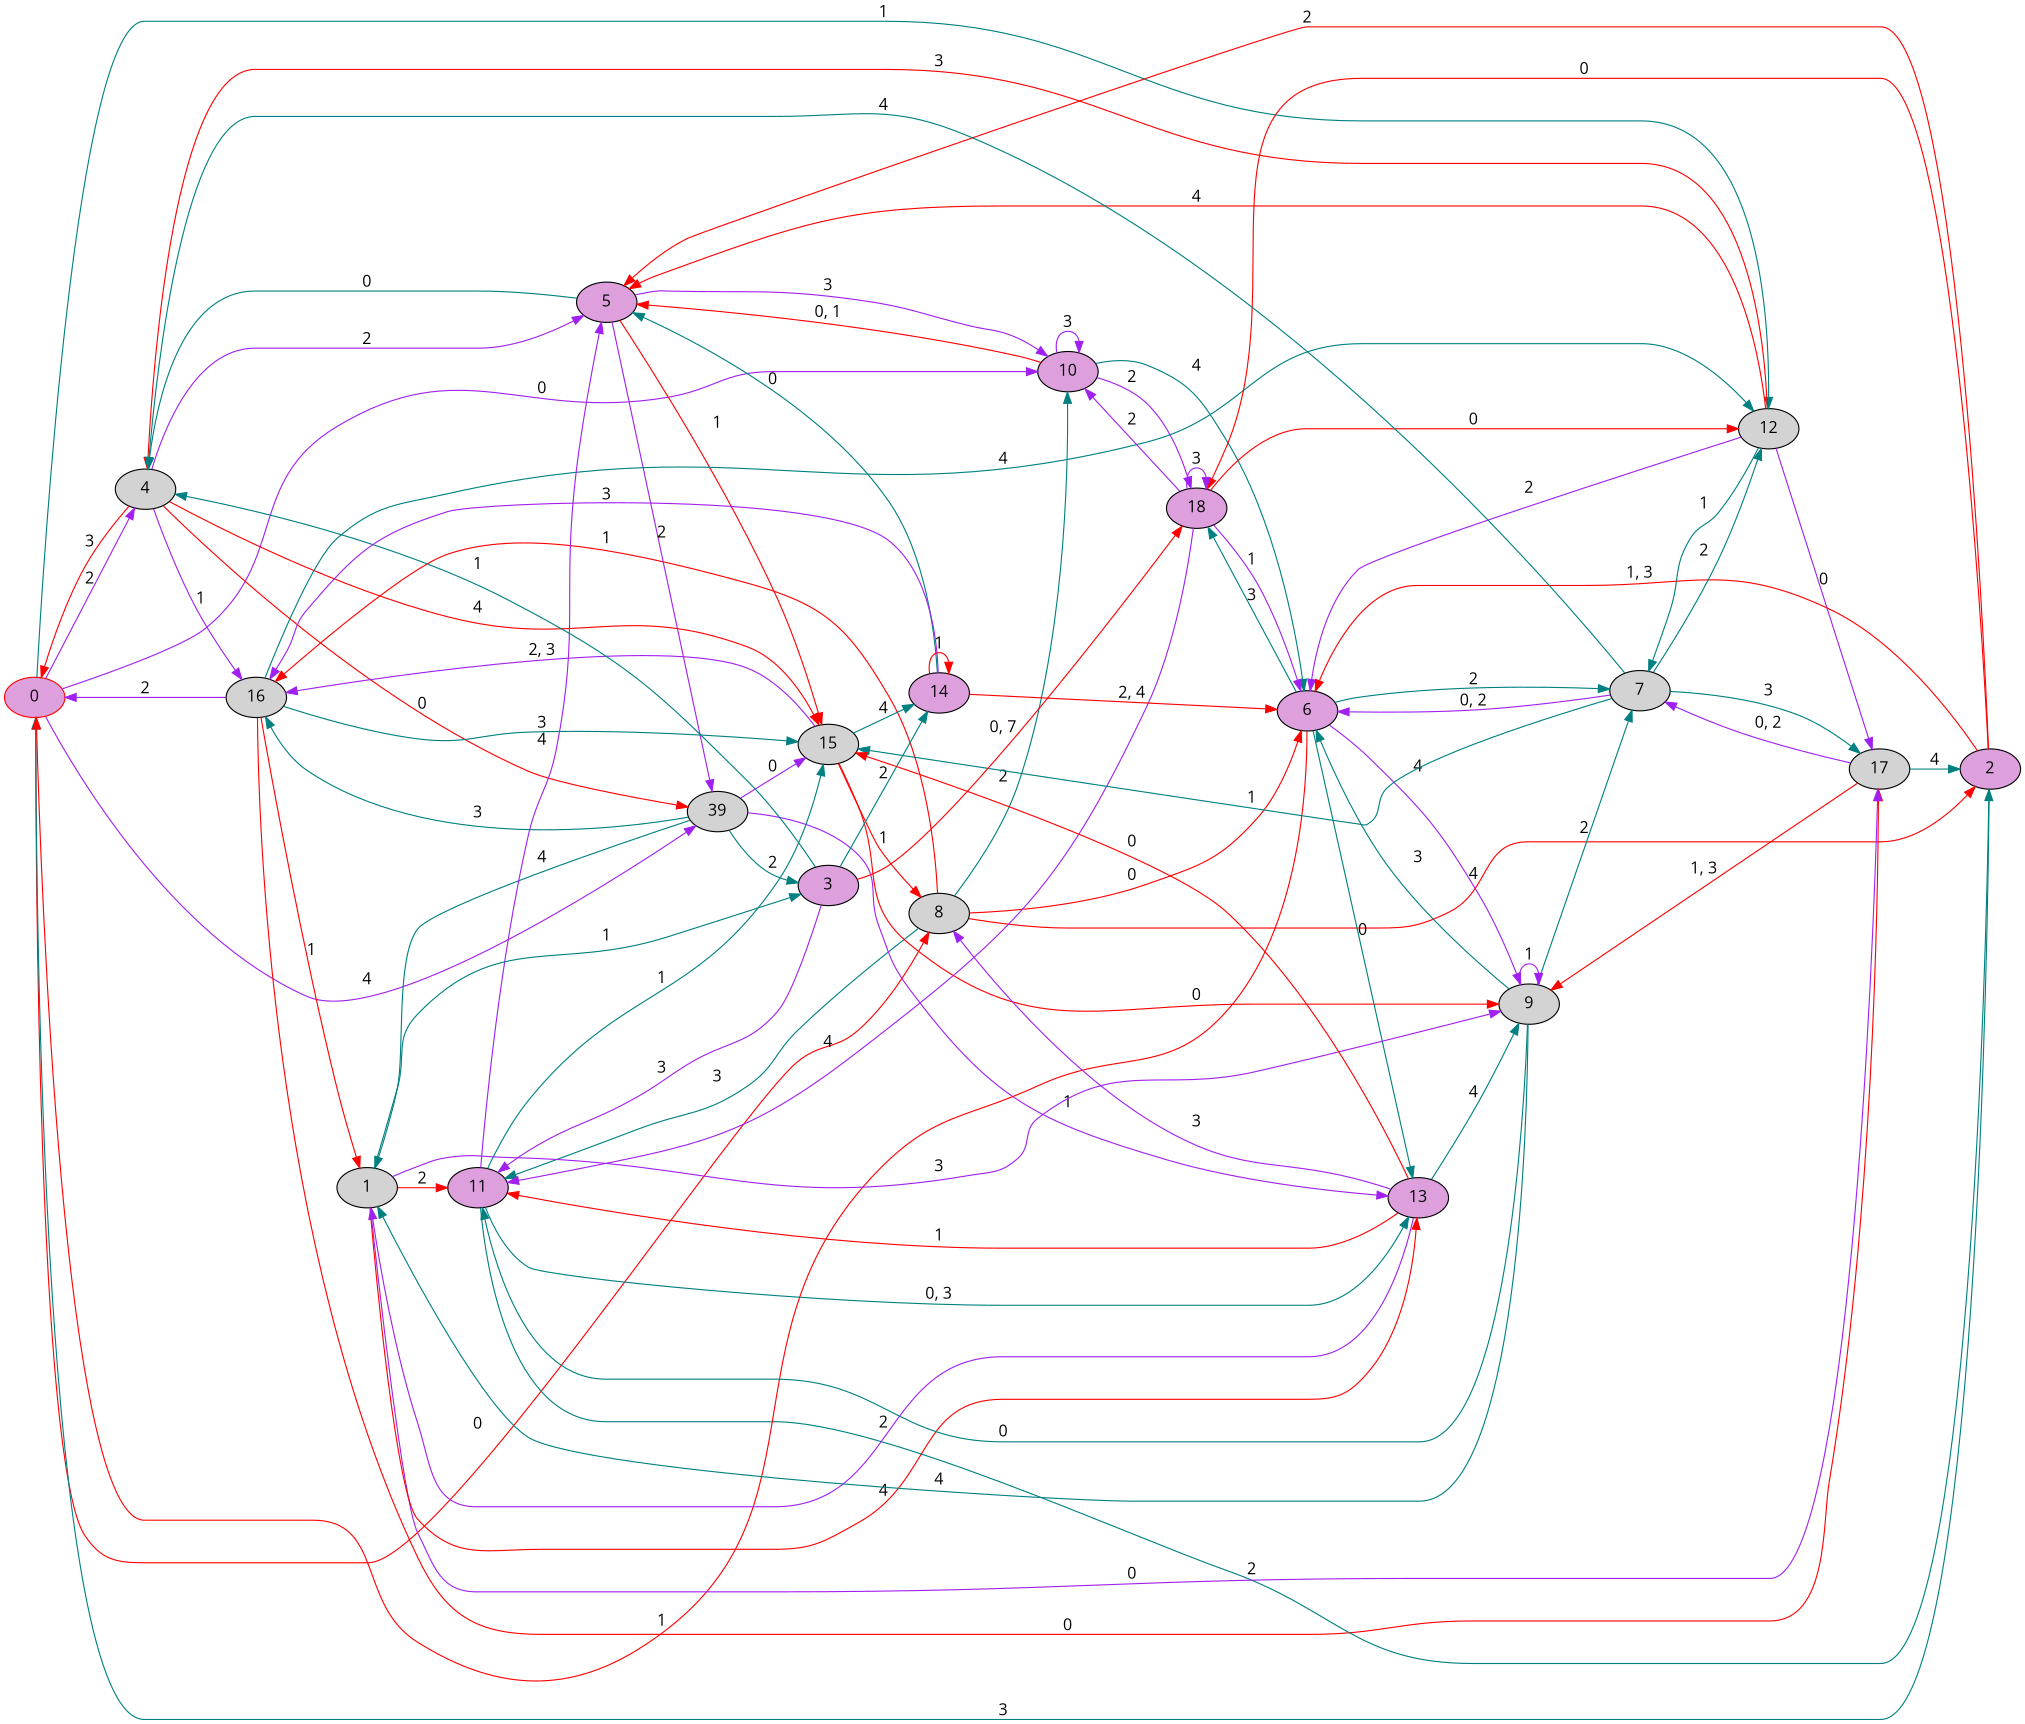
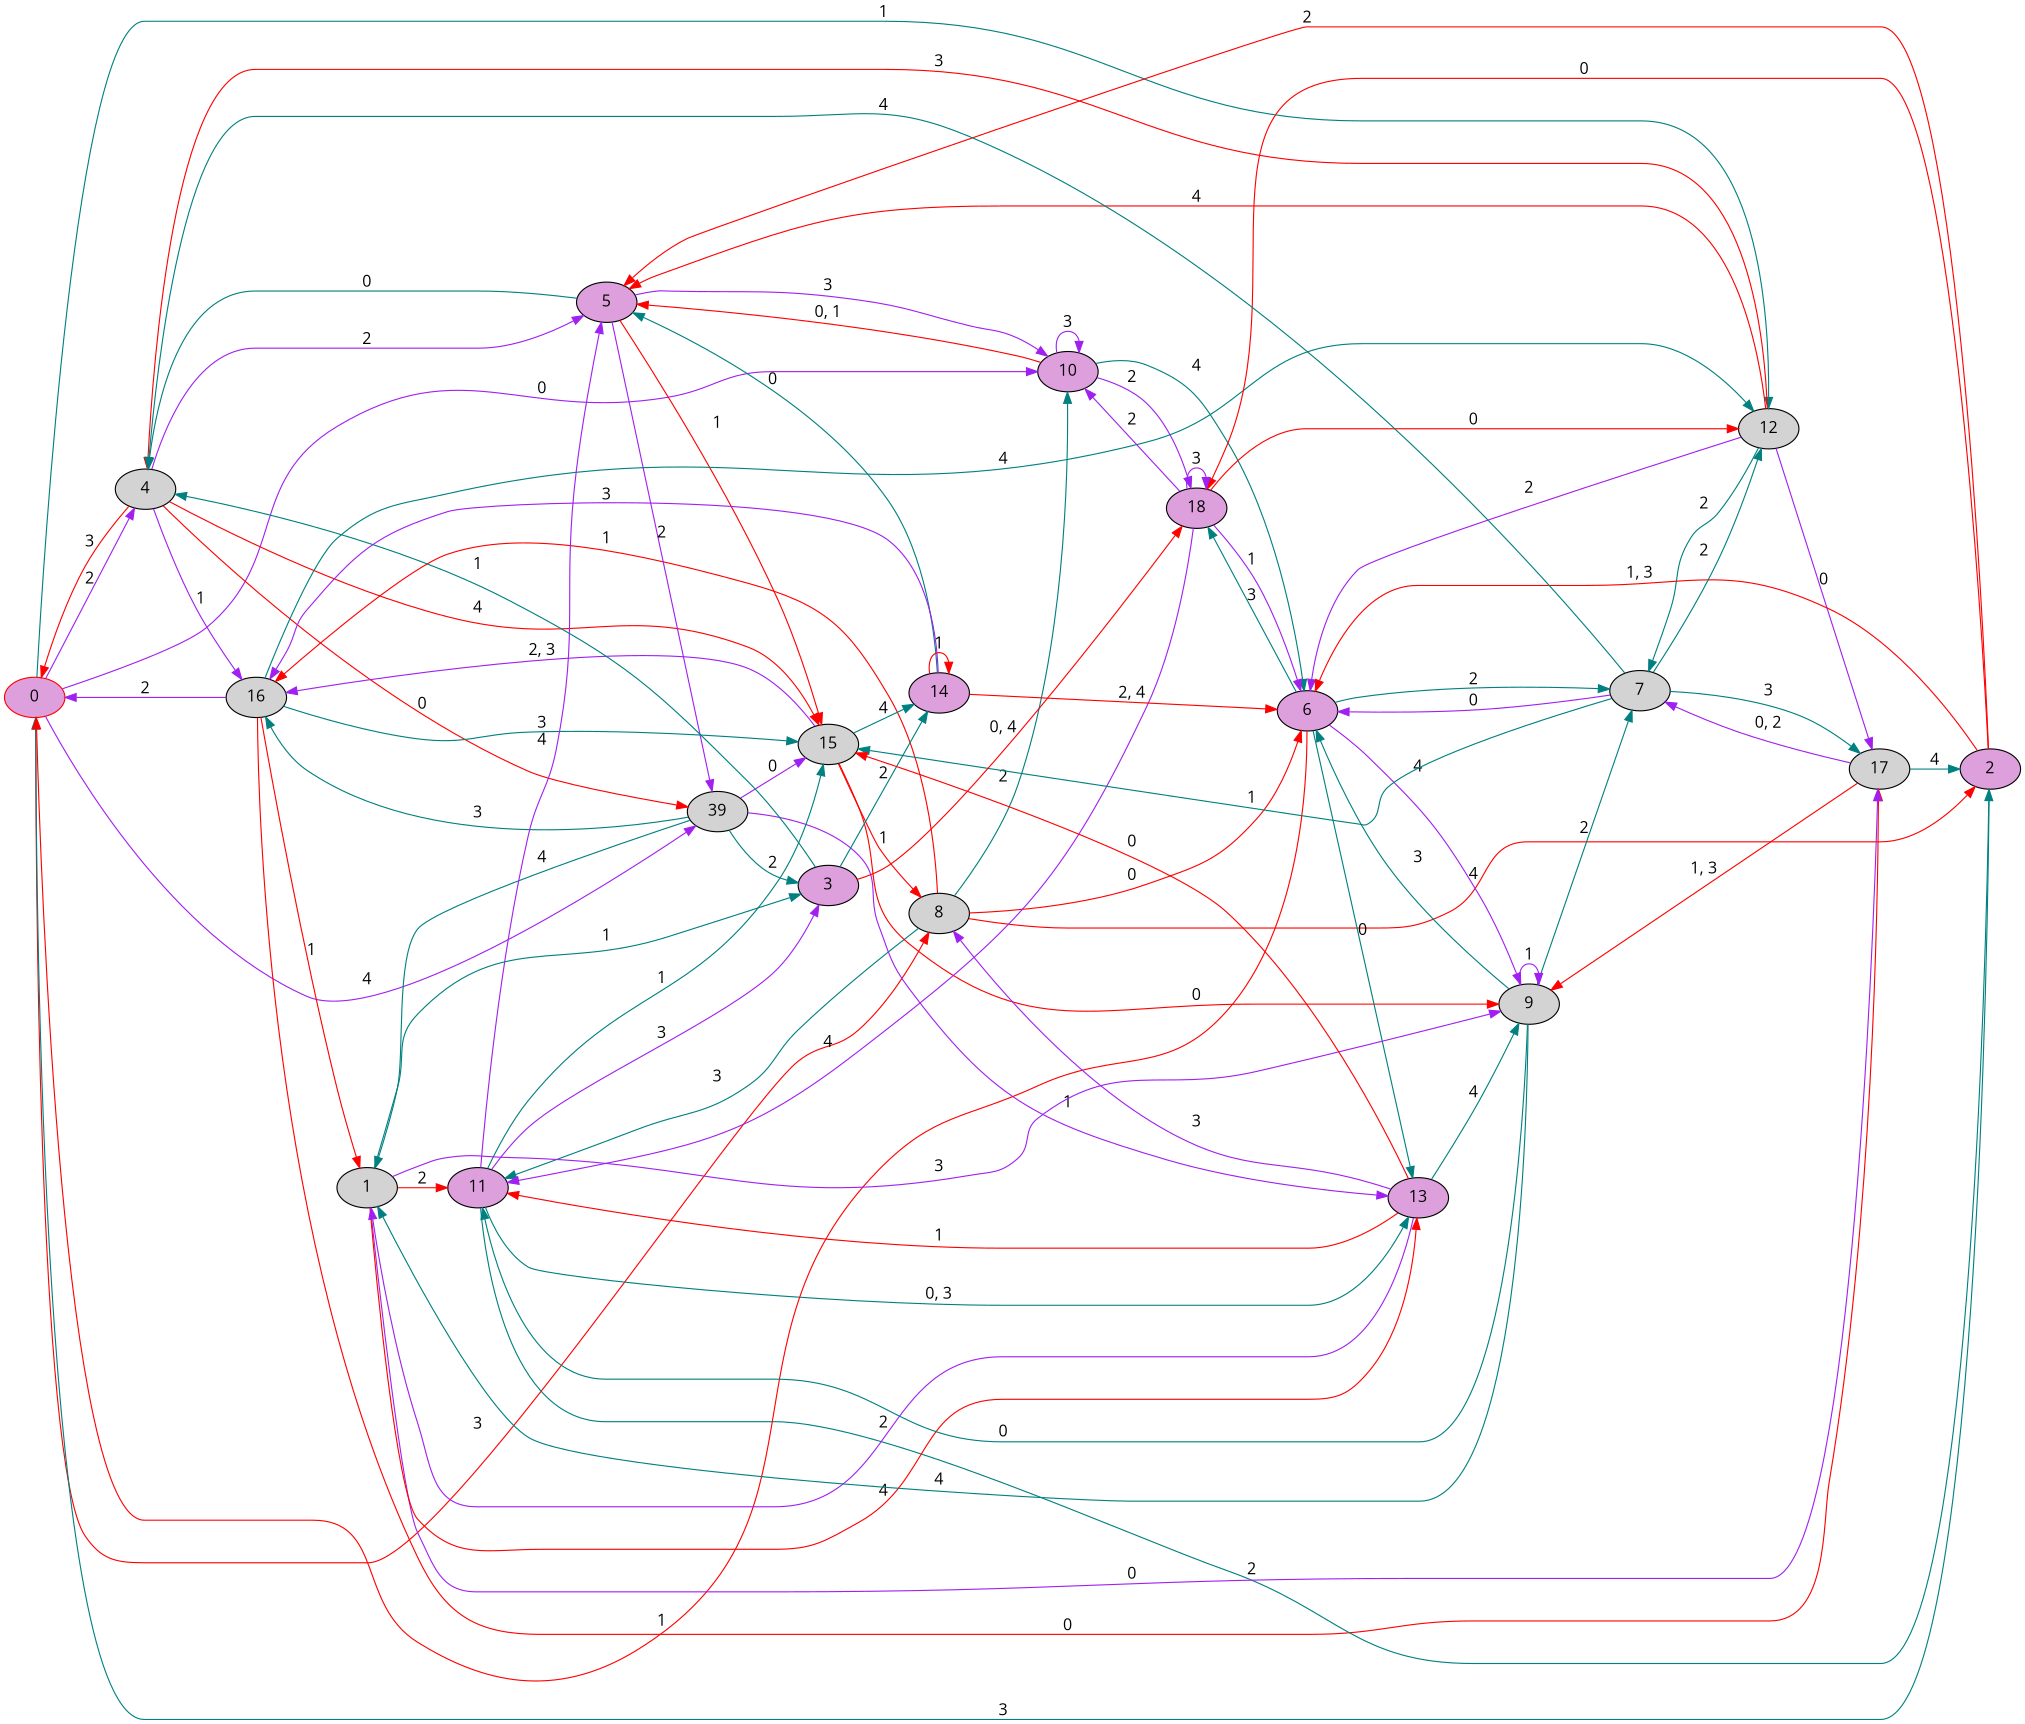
(1704, 504) -> (1704, 504)
(1474, 701) -> (1474, 701)
(1004, 728) -> (1004, 728)
(694, 1061) -> (658, 1047)
(478, 1424) -> (478, 1424)
